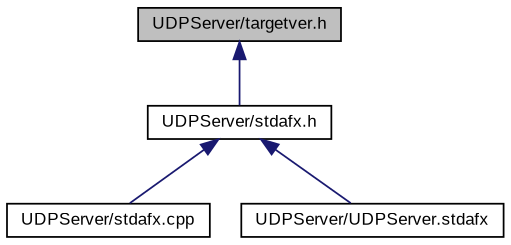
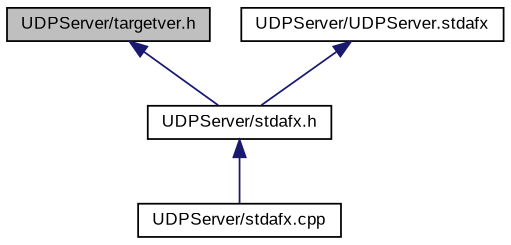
(313, 176) -> (299, 79)
